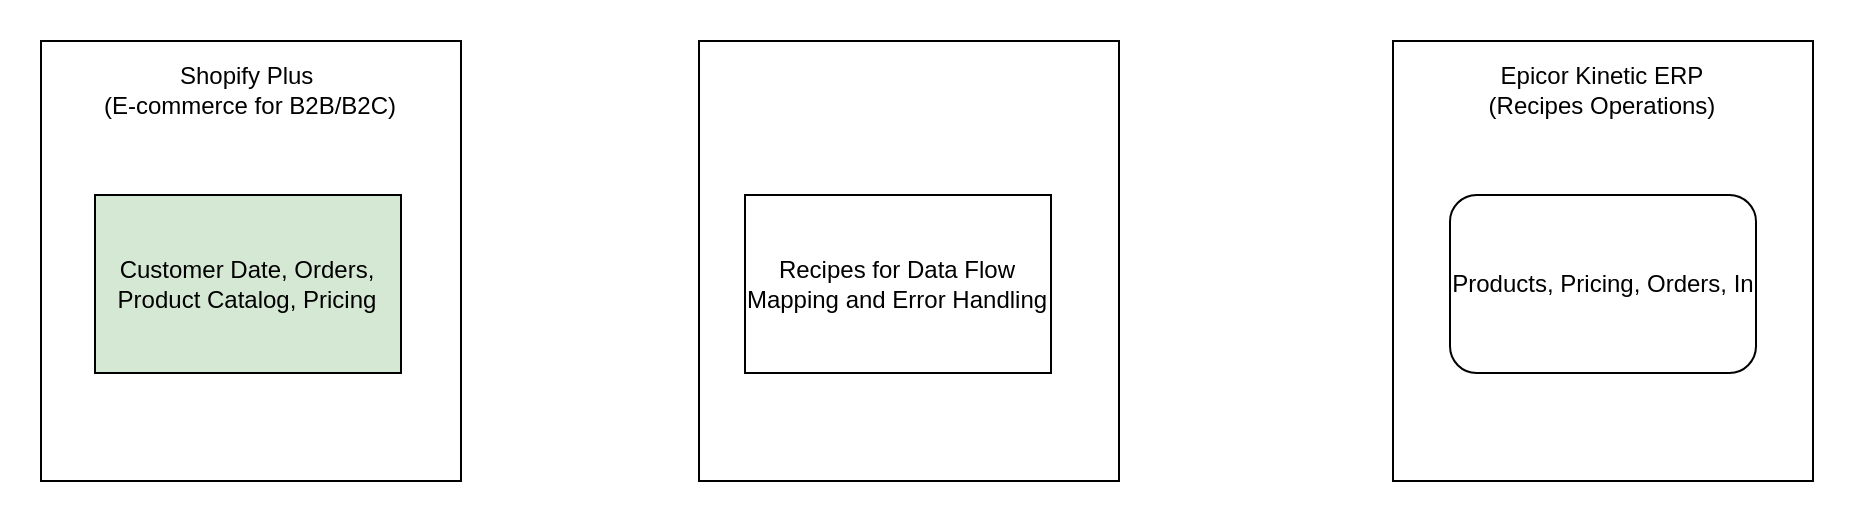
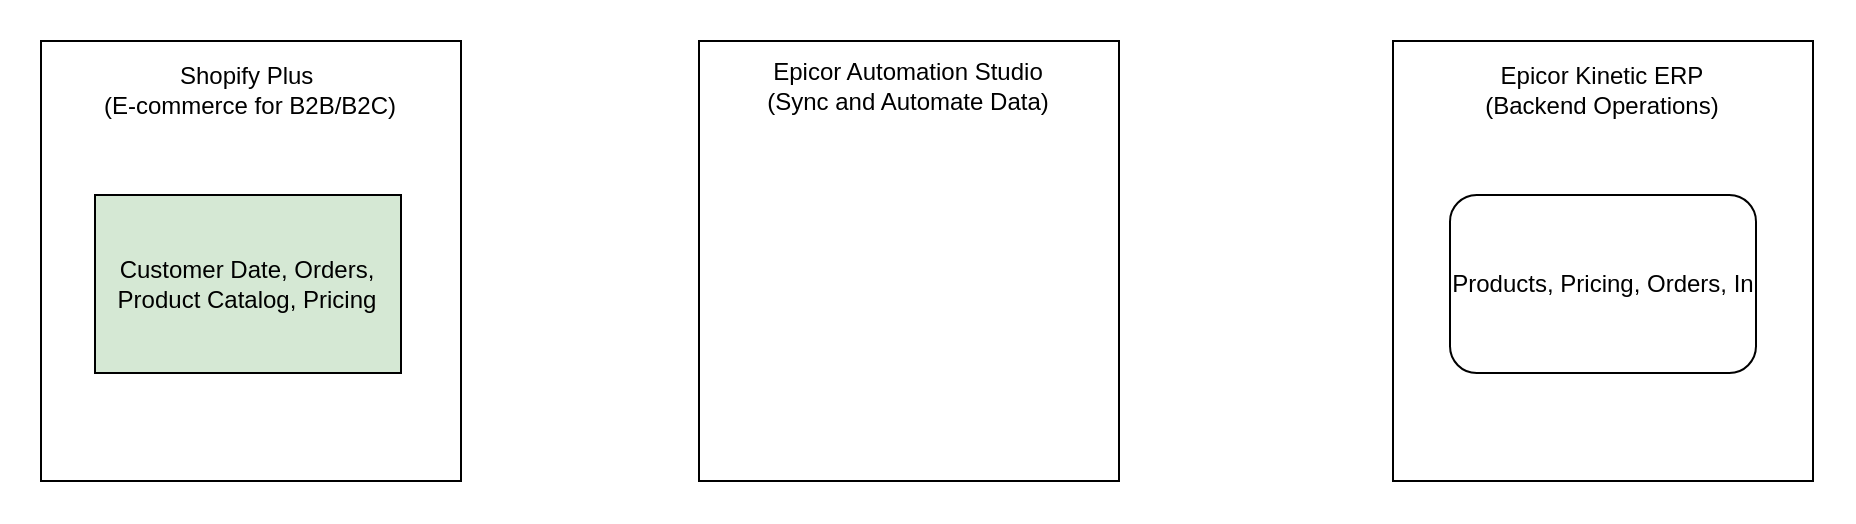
none -> (909, 87)
(1603, 91) -> (1603, 91)
(898, 284) -> none
